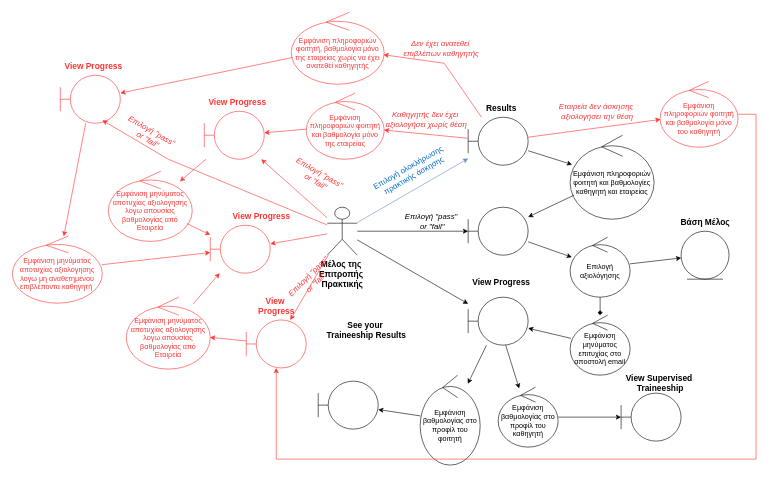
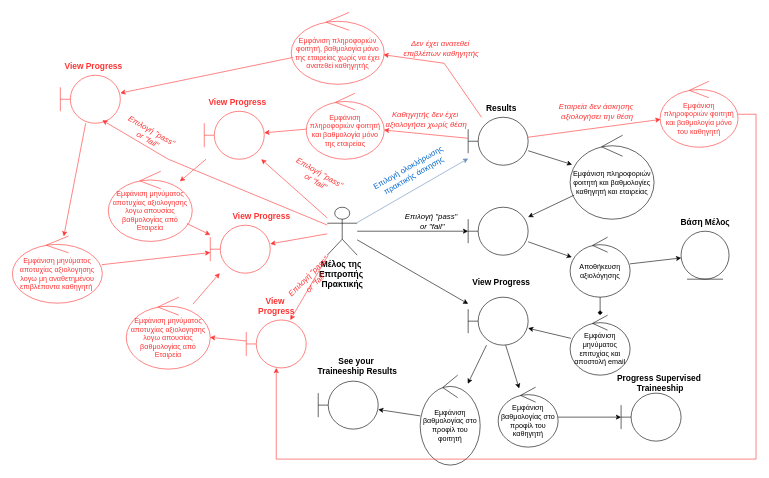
(600, 271) -> (600, 271)
(366, 330) -> (357, 366)
(600, 349) -> (600, 349)
(661, 383) -> (661, 383)
